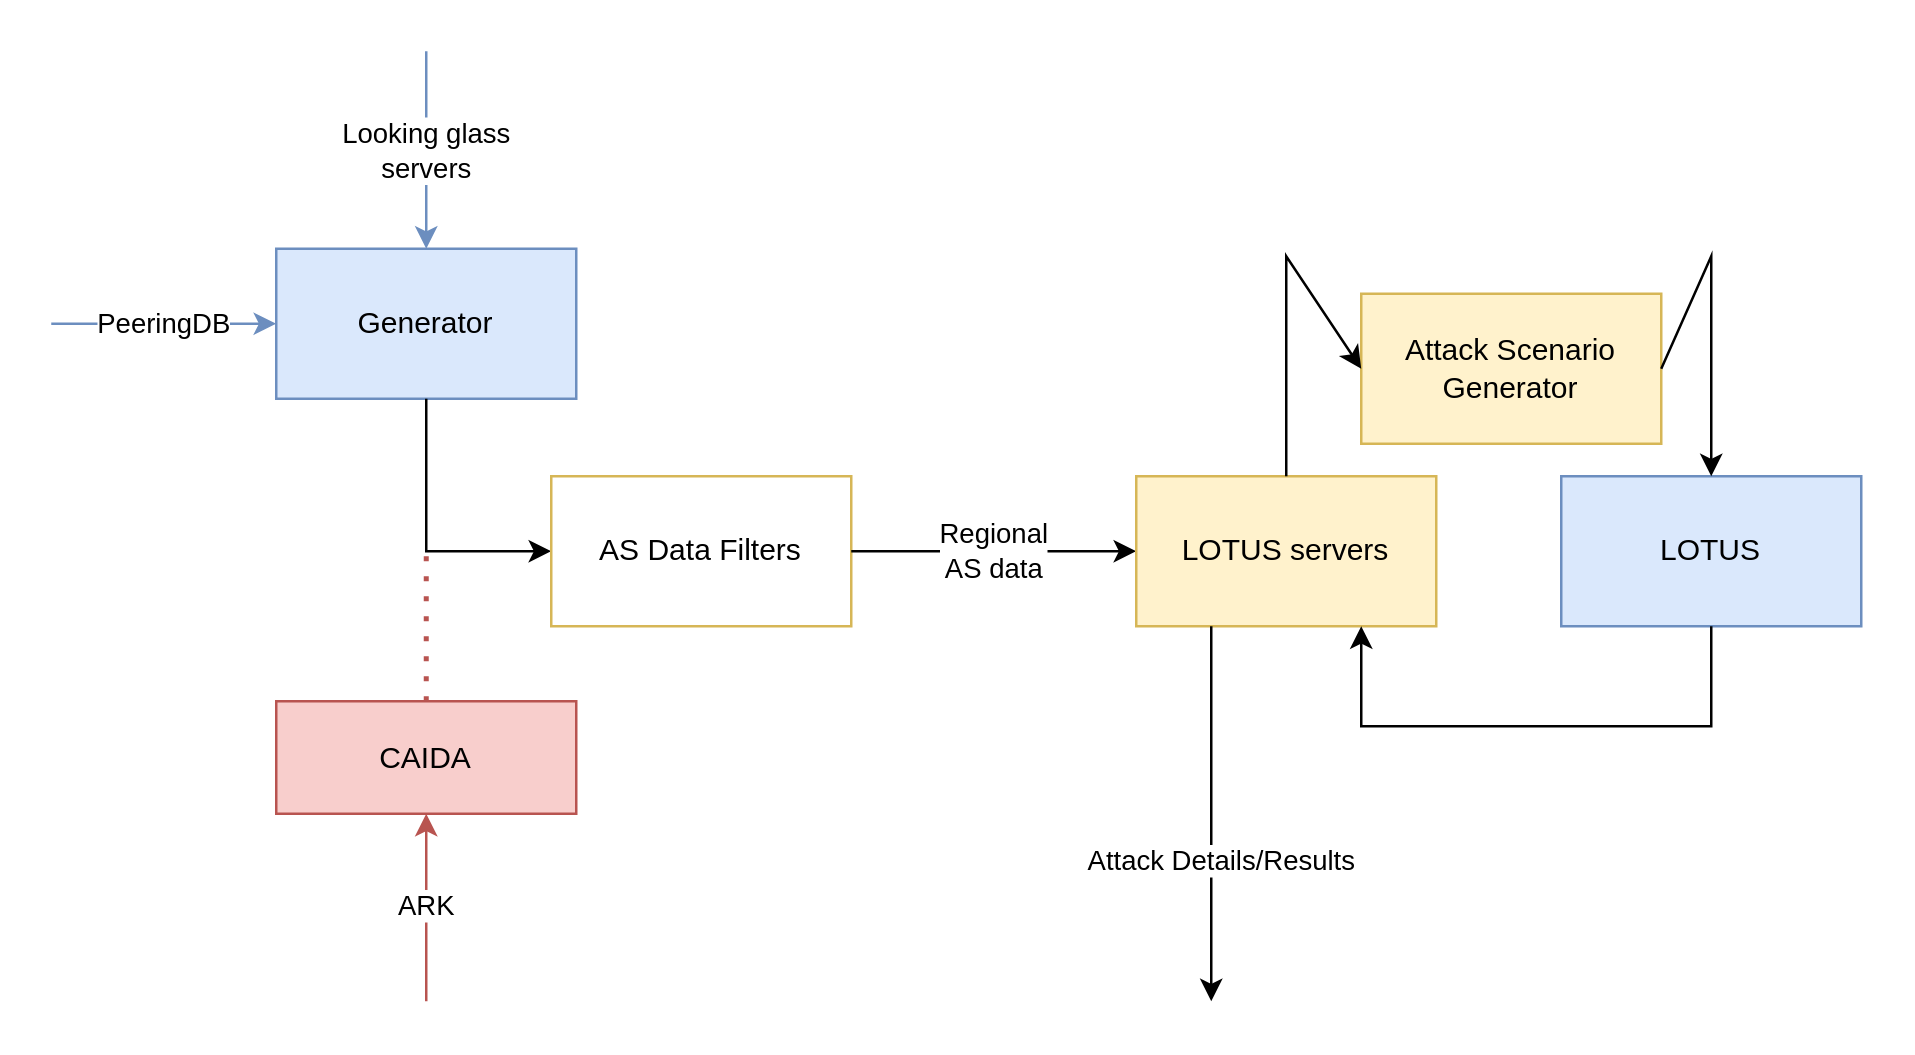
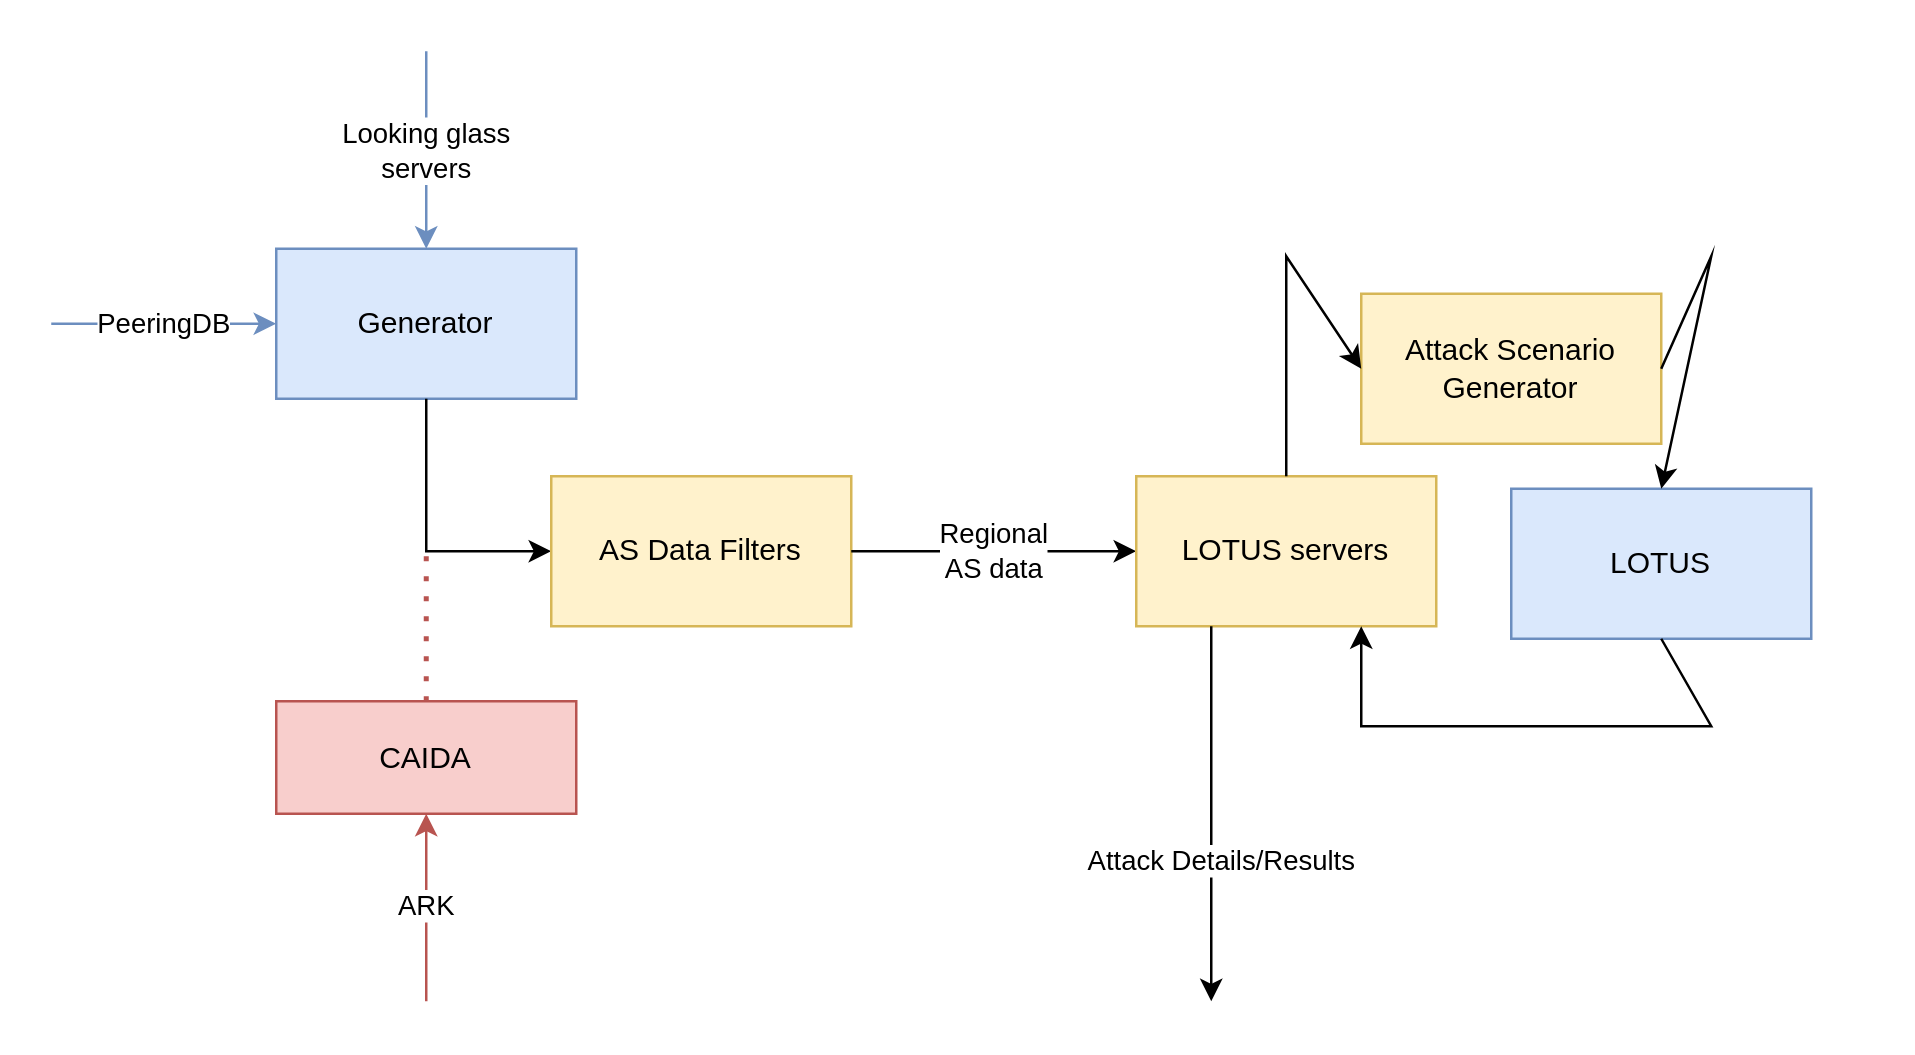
(701, 551) -> (701, 551)
(1711, 551) -> (1661, 564)
